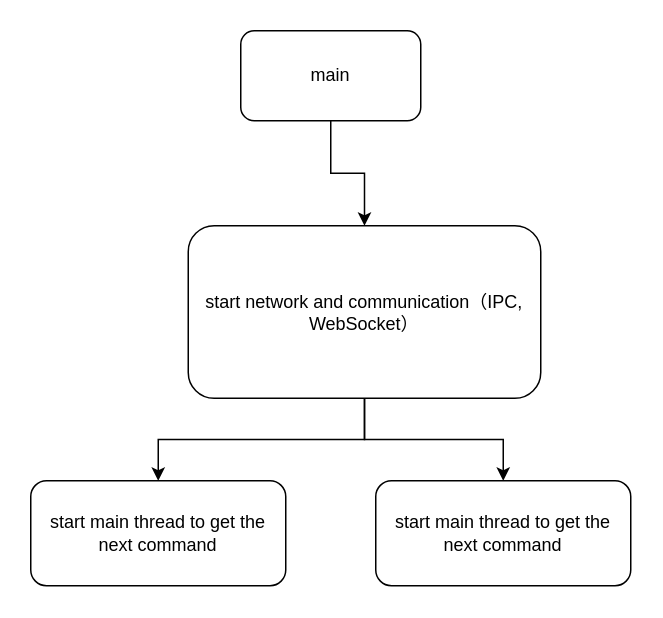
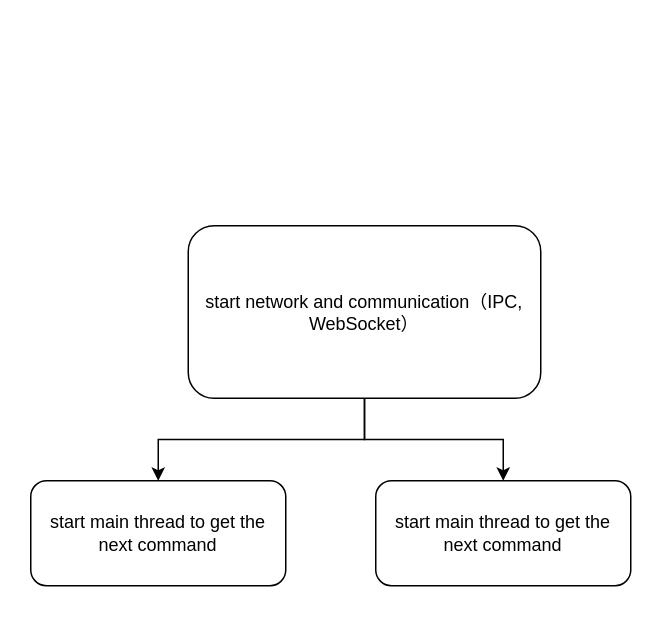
(331, 76) -> none
(342, 173) -> none
